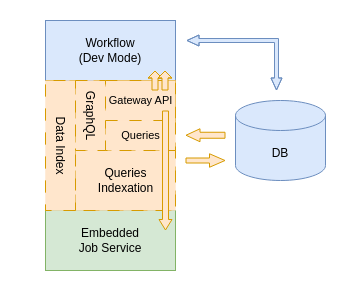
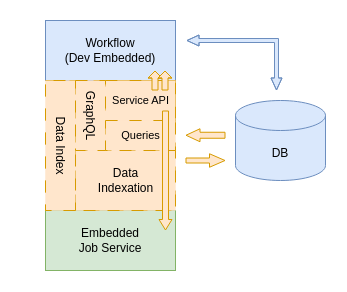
(111, 51) -> (111, 51)
(141, 101) -> (141, 101)
(126, 181) -> (126, 181)
